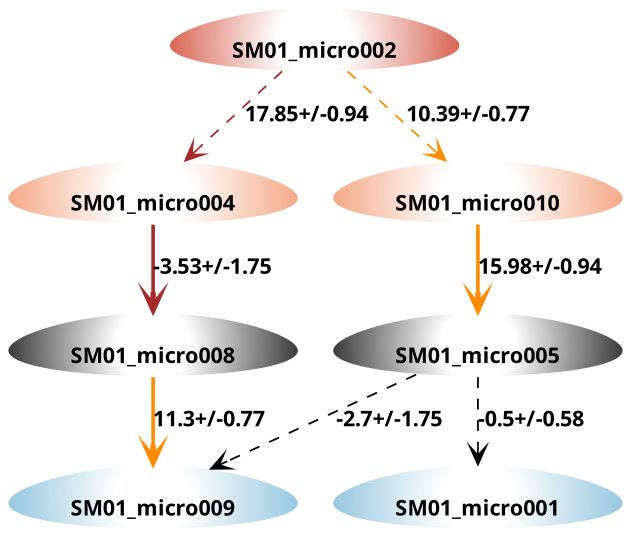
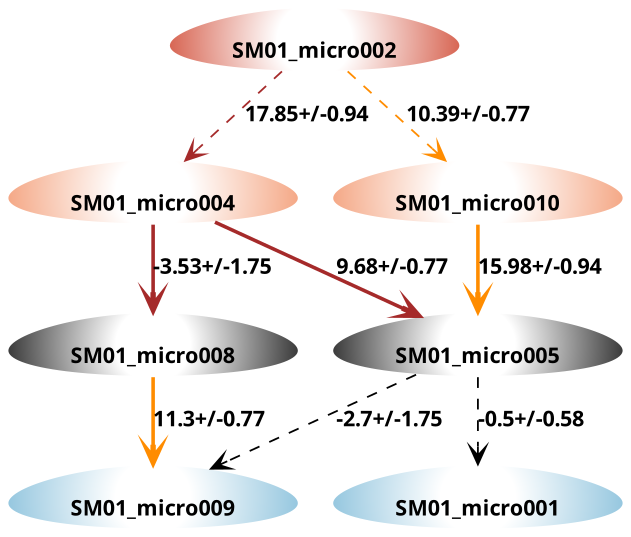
none -> (309, 265)
